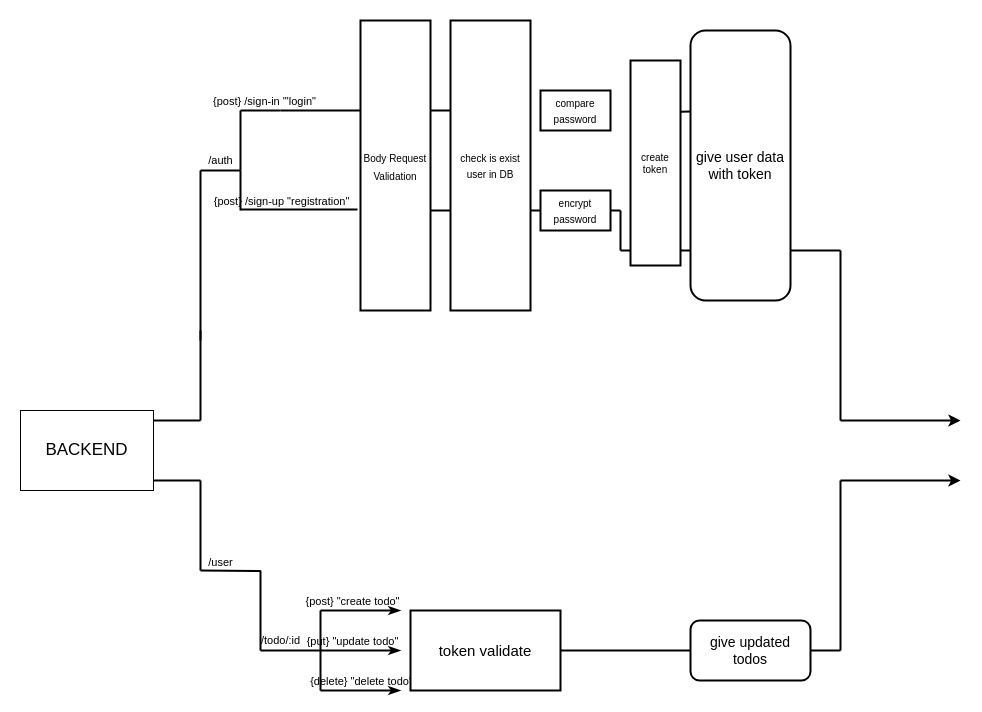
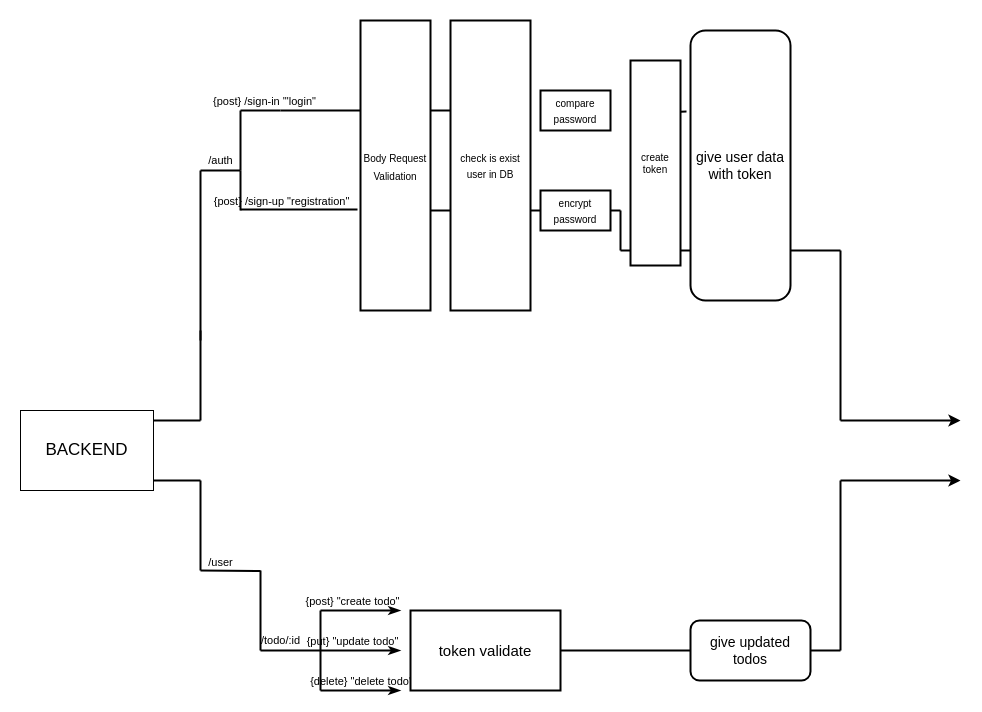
(688, 112) -> (688, 112)
